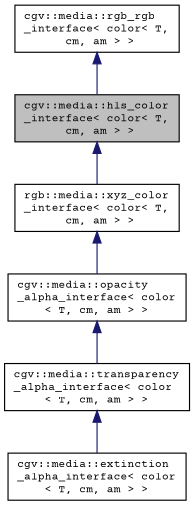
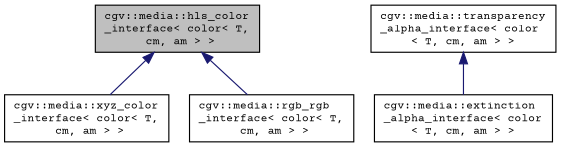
(97, 79) -> (229, 78)
(97, 208) -> (87, 118)
(97, 297) -> none
